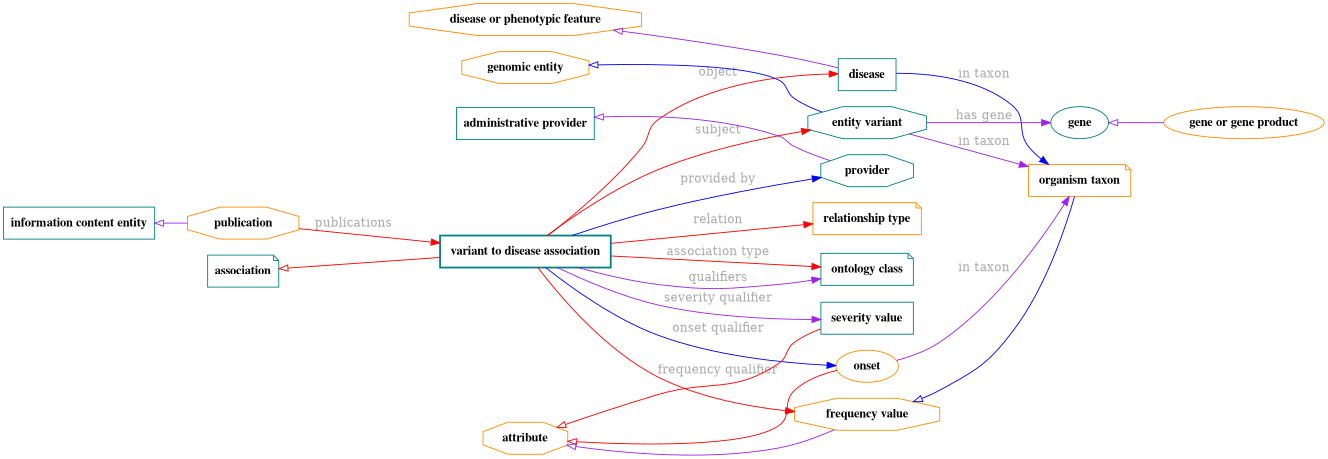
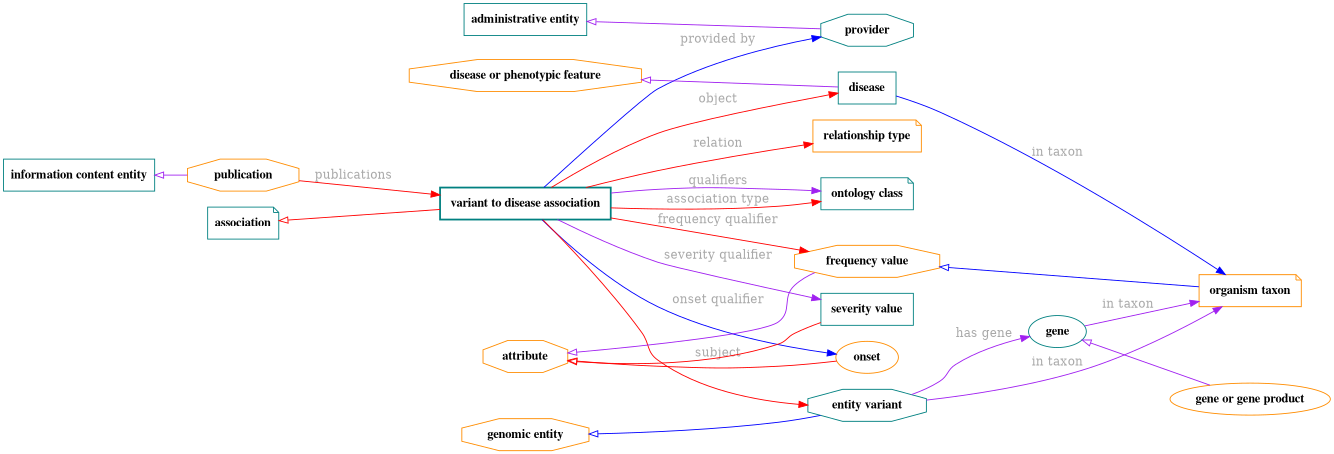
(525, 124) -> (525, 20)
(993, 297) -> (1138, 315)
